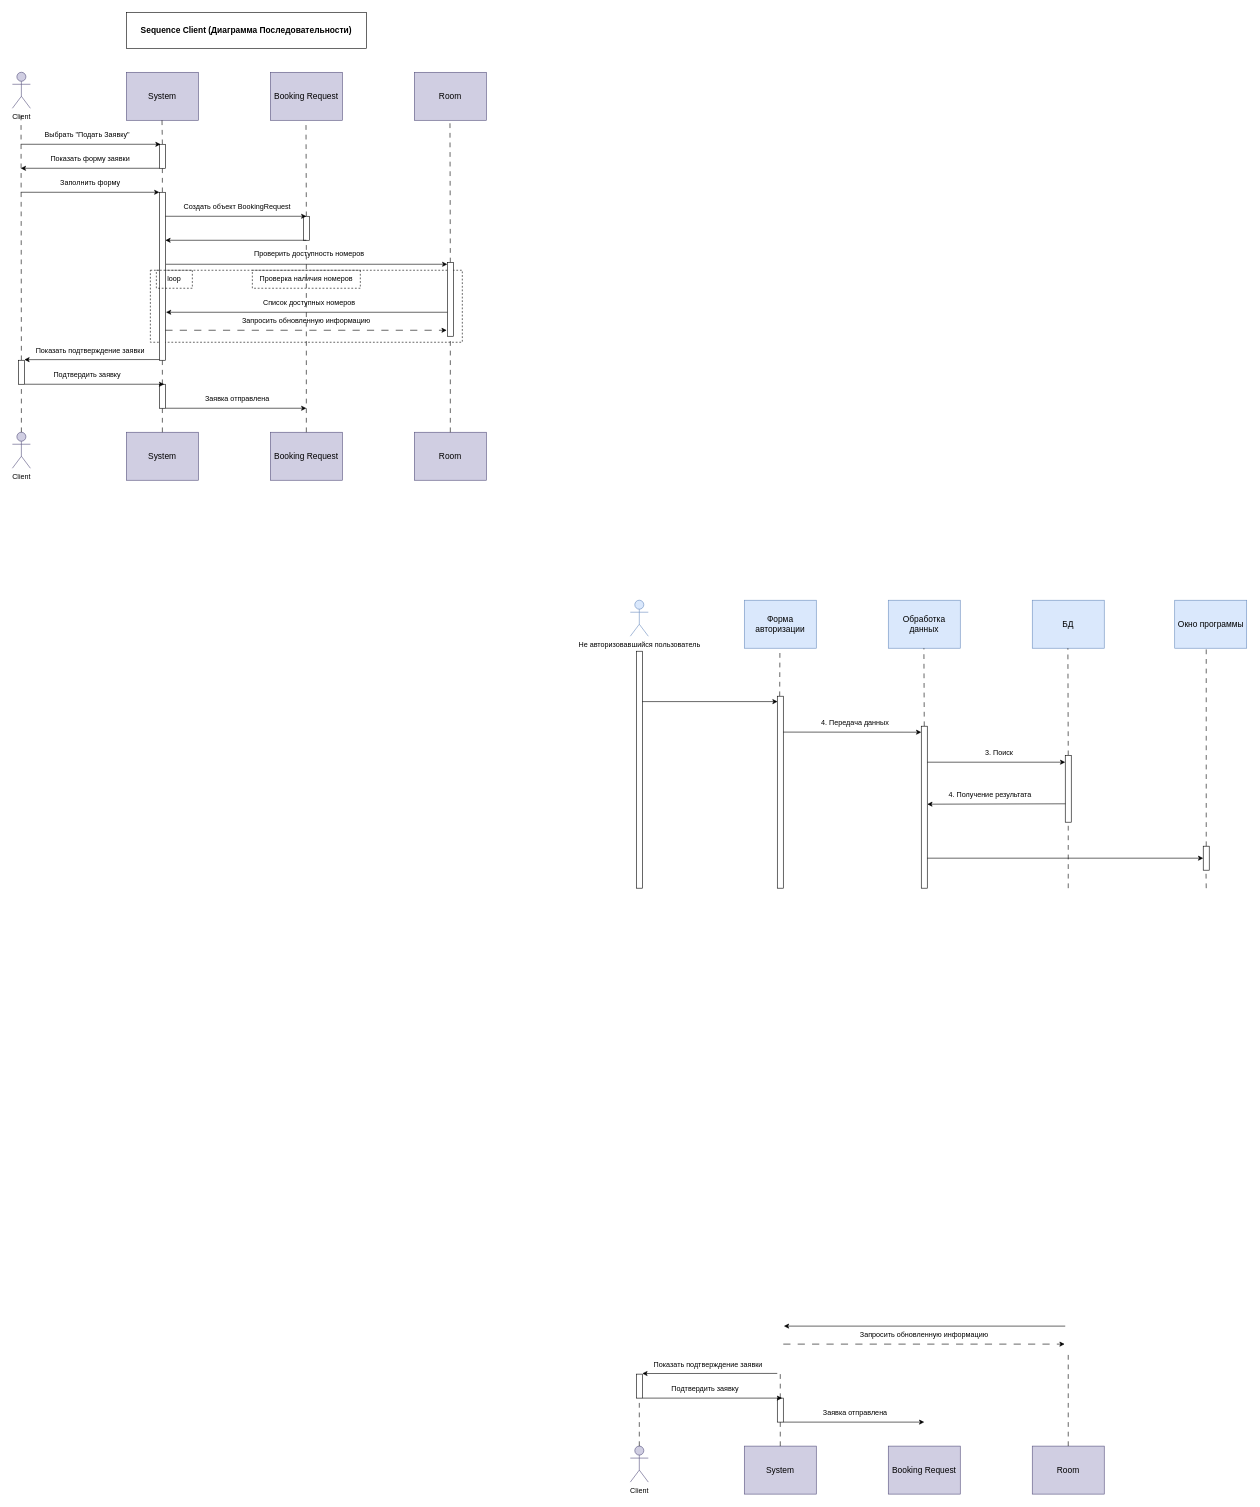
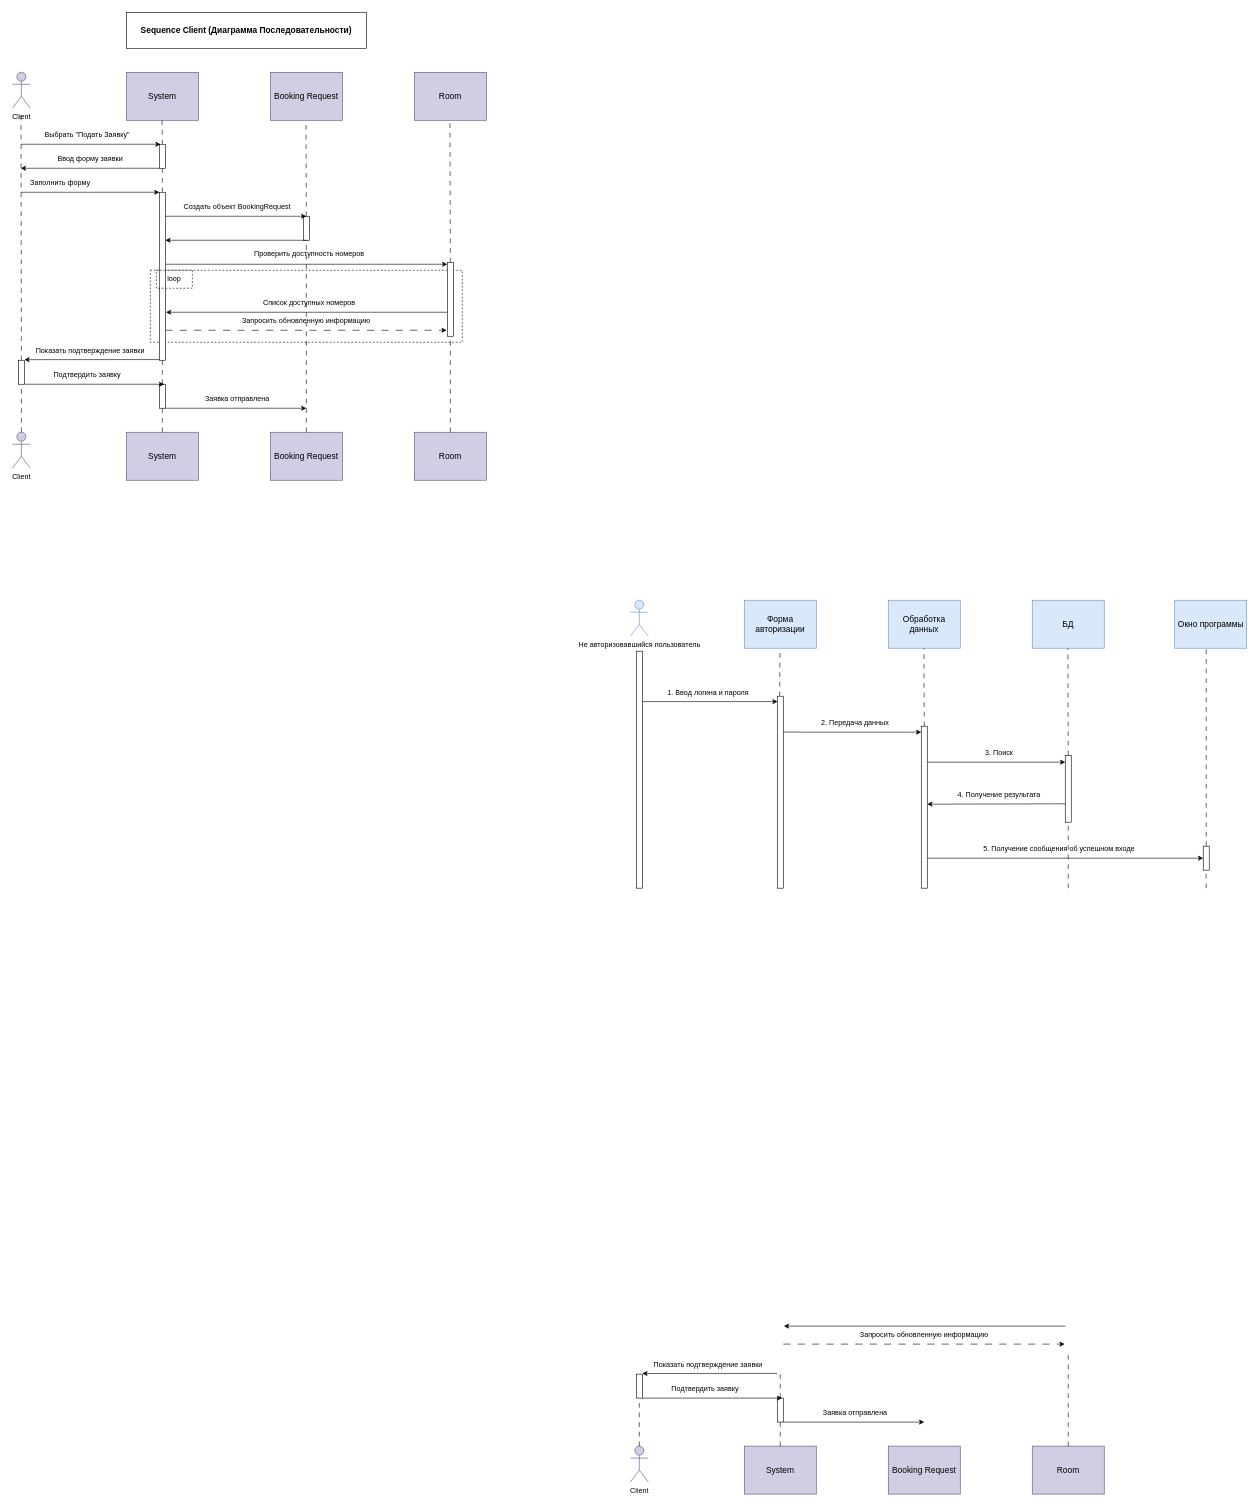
(90, 159) -> (90, 159)
(90, 183) -> (60, 183)
(306, 279) -> none
none -> (708, 693)
(855, 723) -> (855, 723)
(990, 795) -> (999, 795)
none -> (1059, 849)
